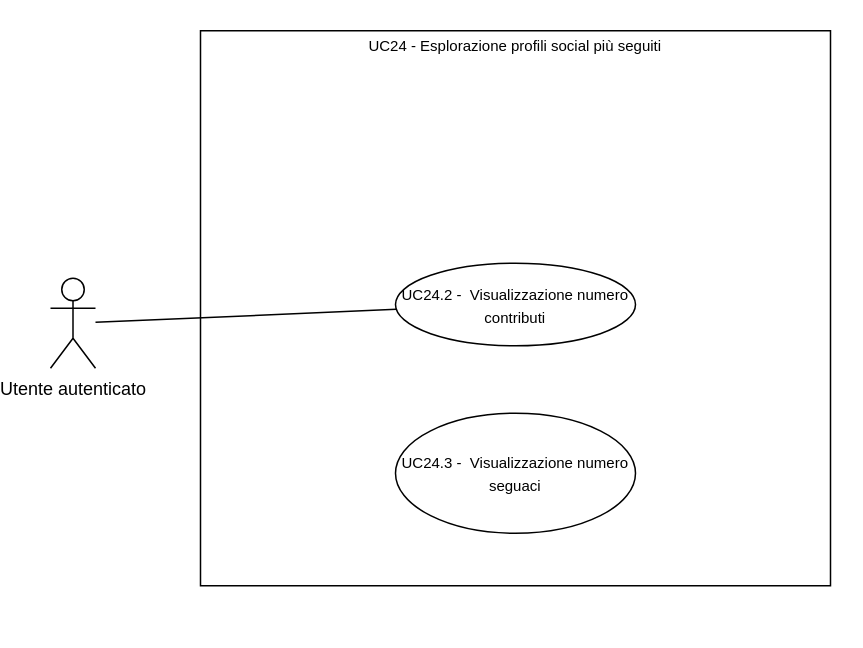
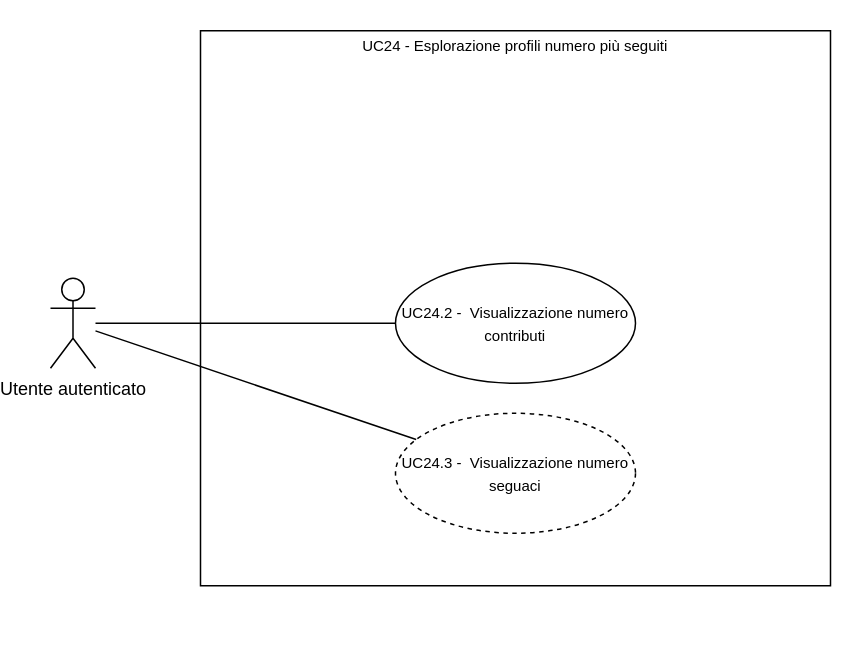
(515, 46) -> (515, 46)
(515, 305) -> (515, 323)
none -> (256, 385)
(515, 473) -> (515, 473)
